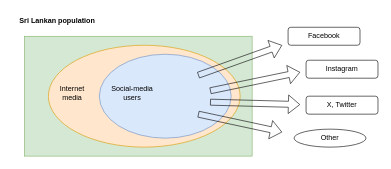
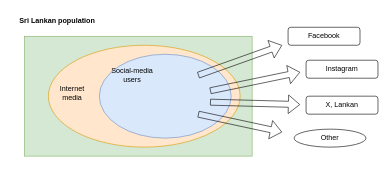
(132, 93) -> (132, 75)
(342, 105) -> (342, 105)
